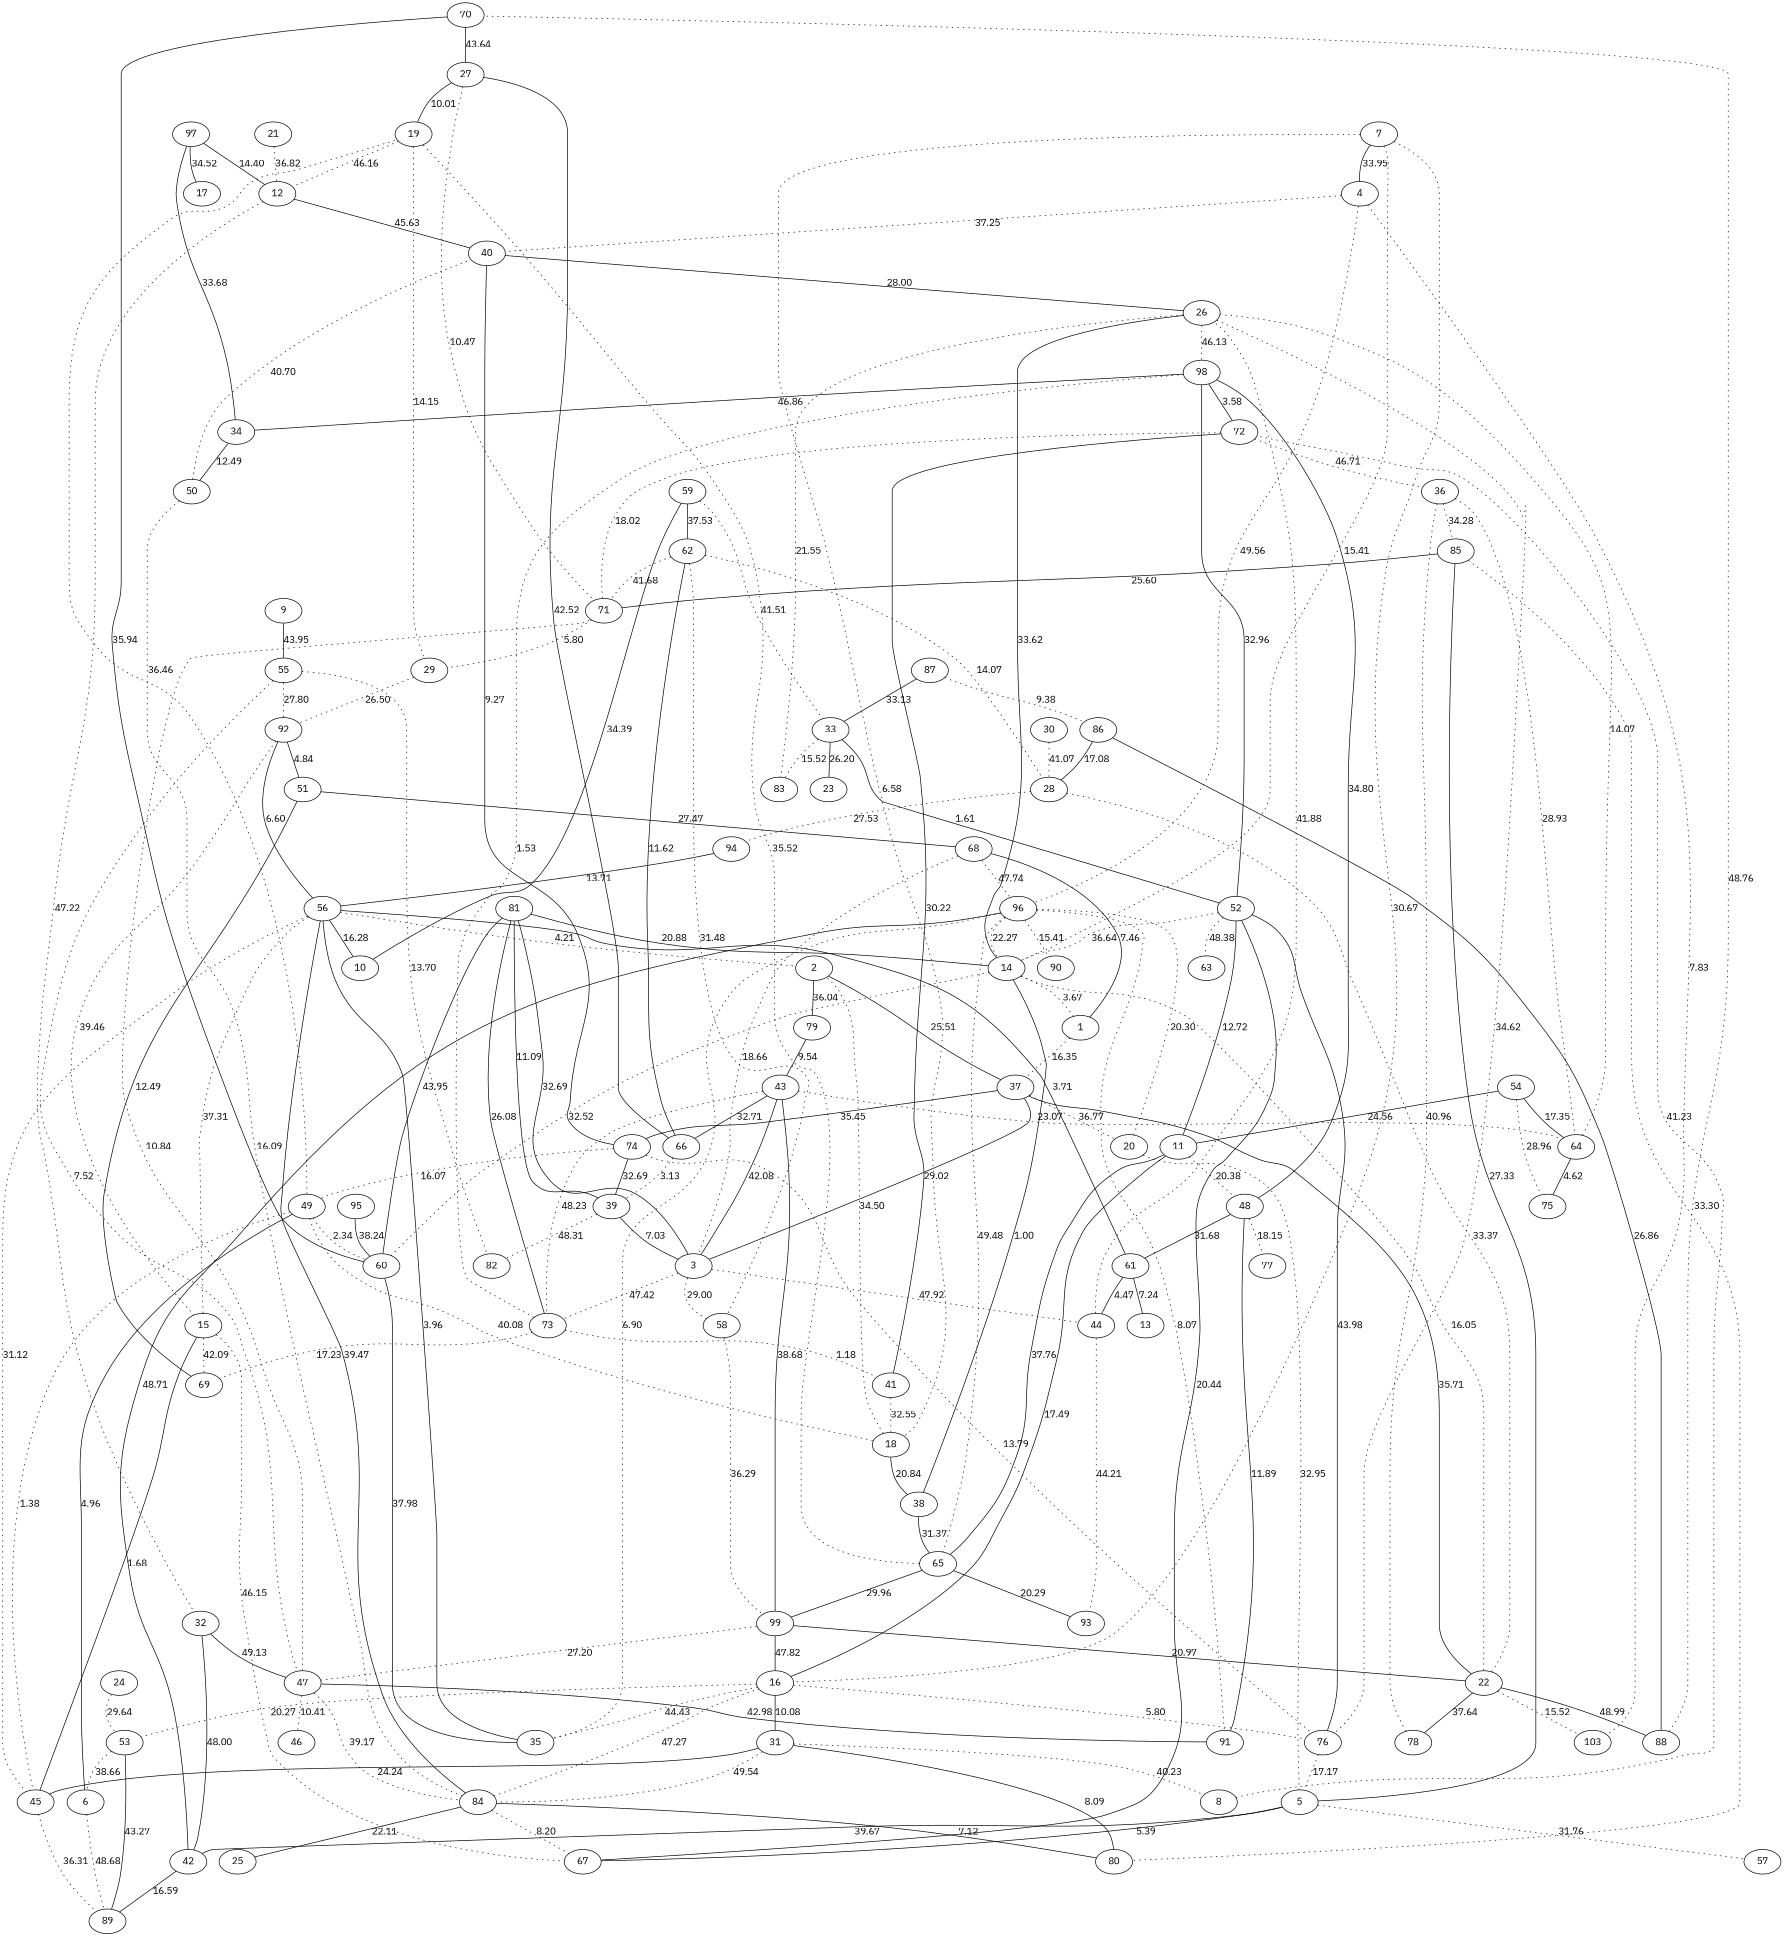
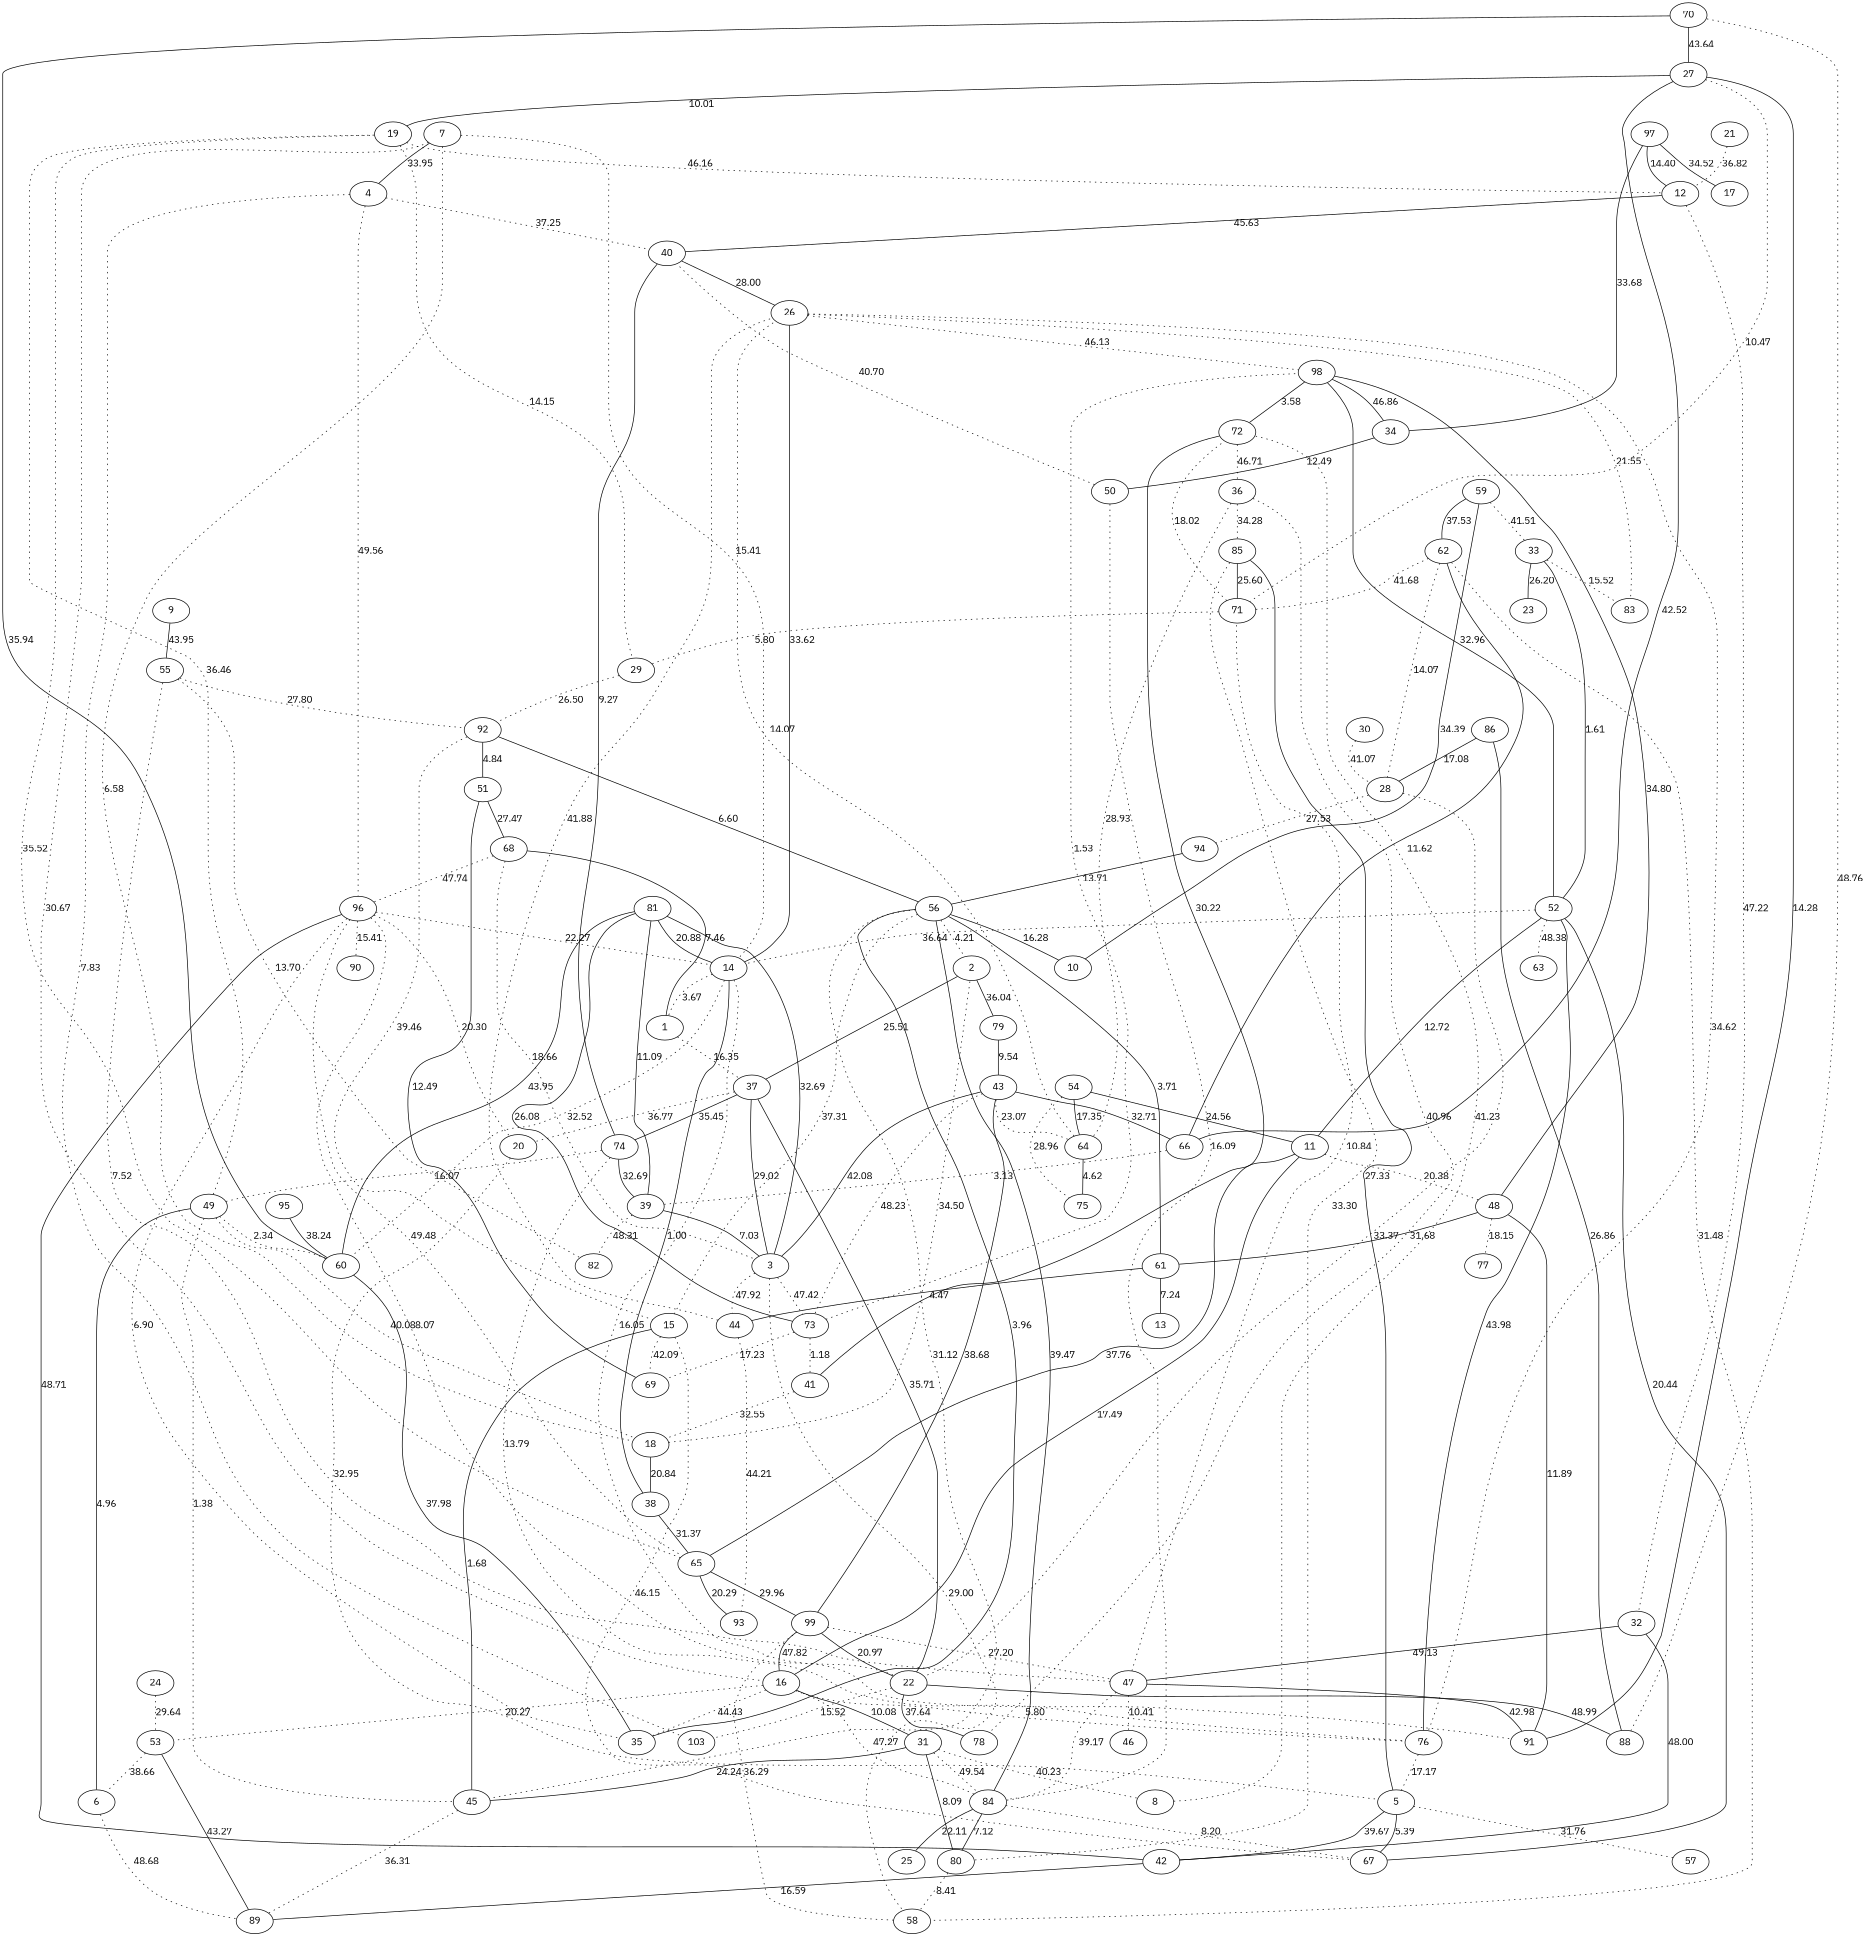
(930, 670) -> none
none -> (1792, 915)
none -> (934, 1892)
